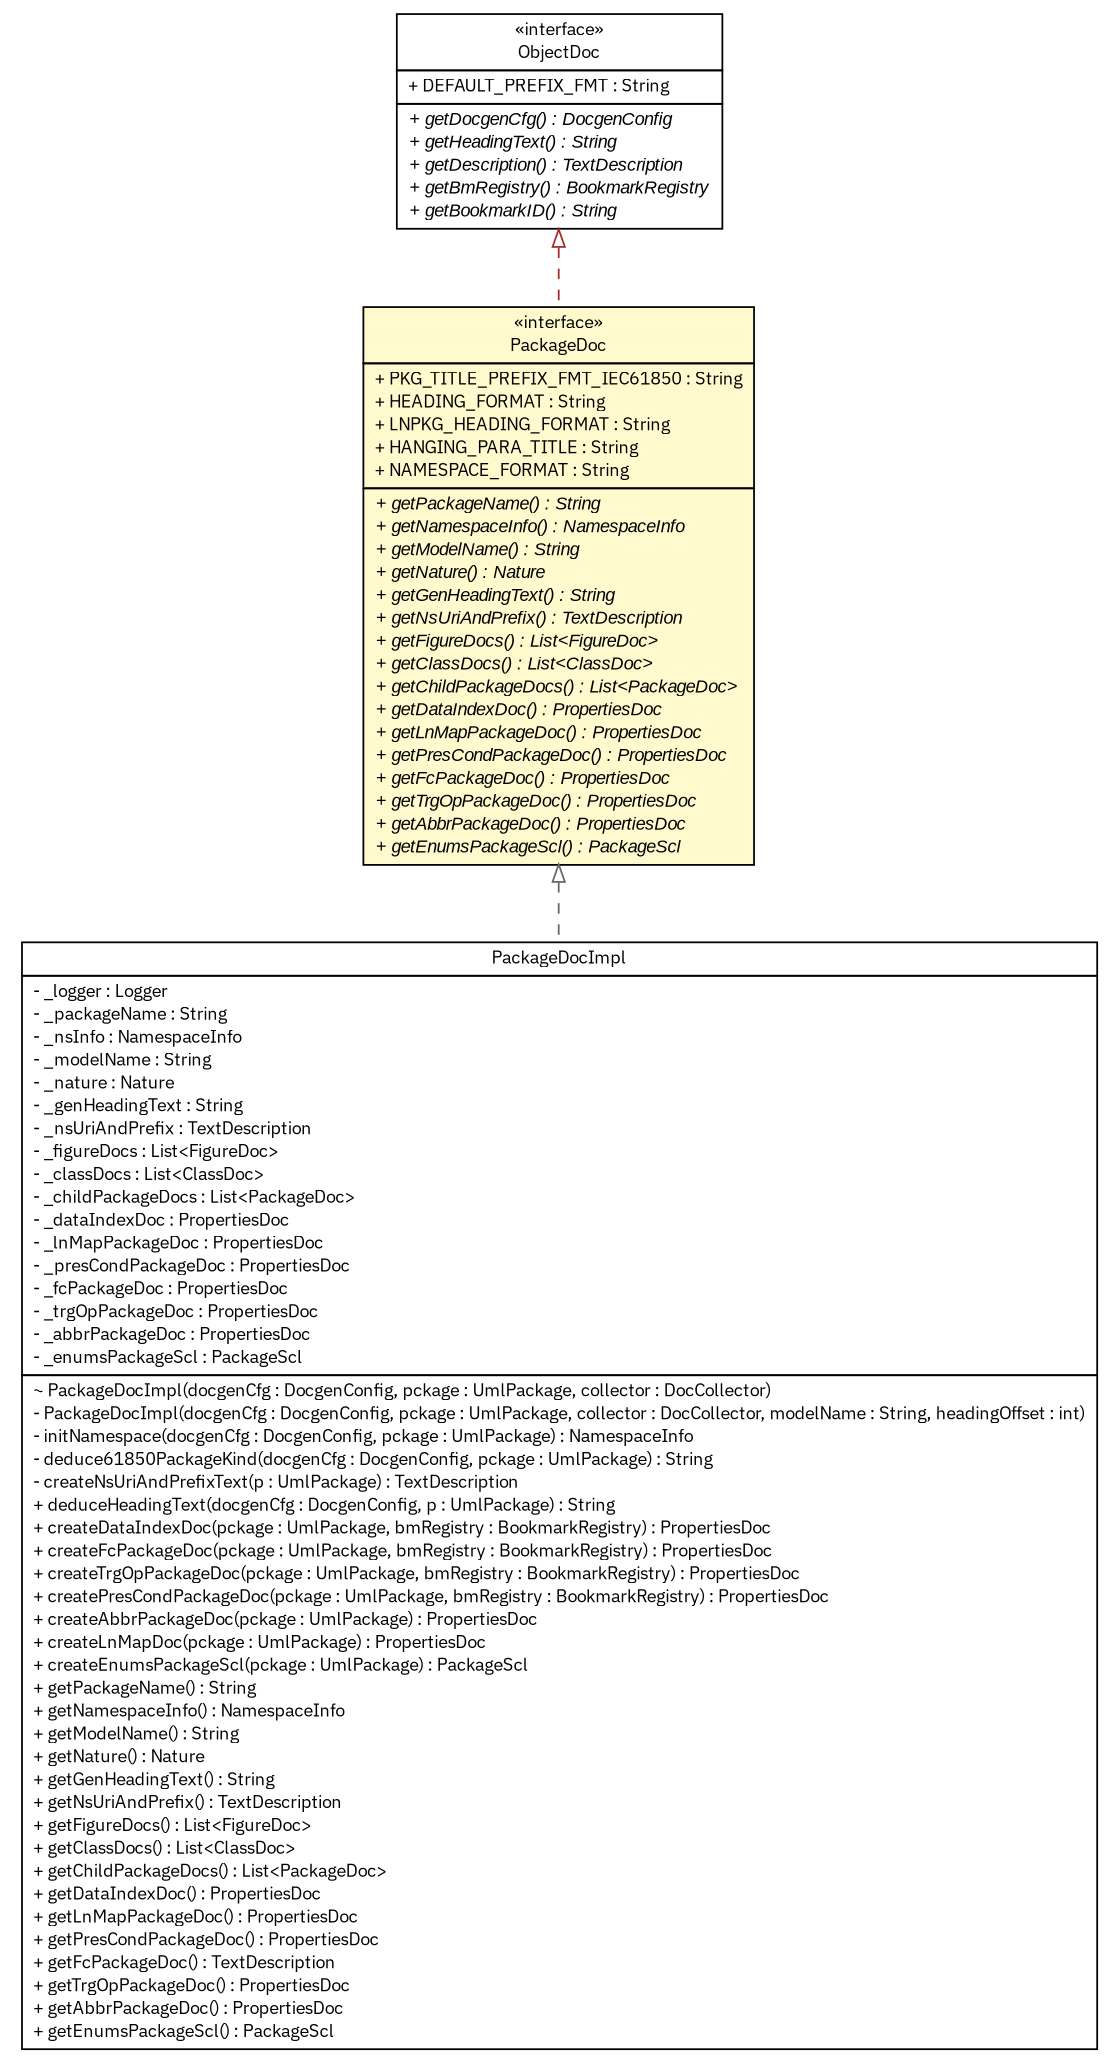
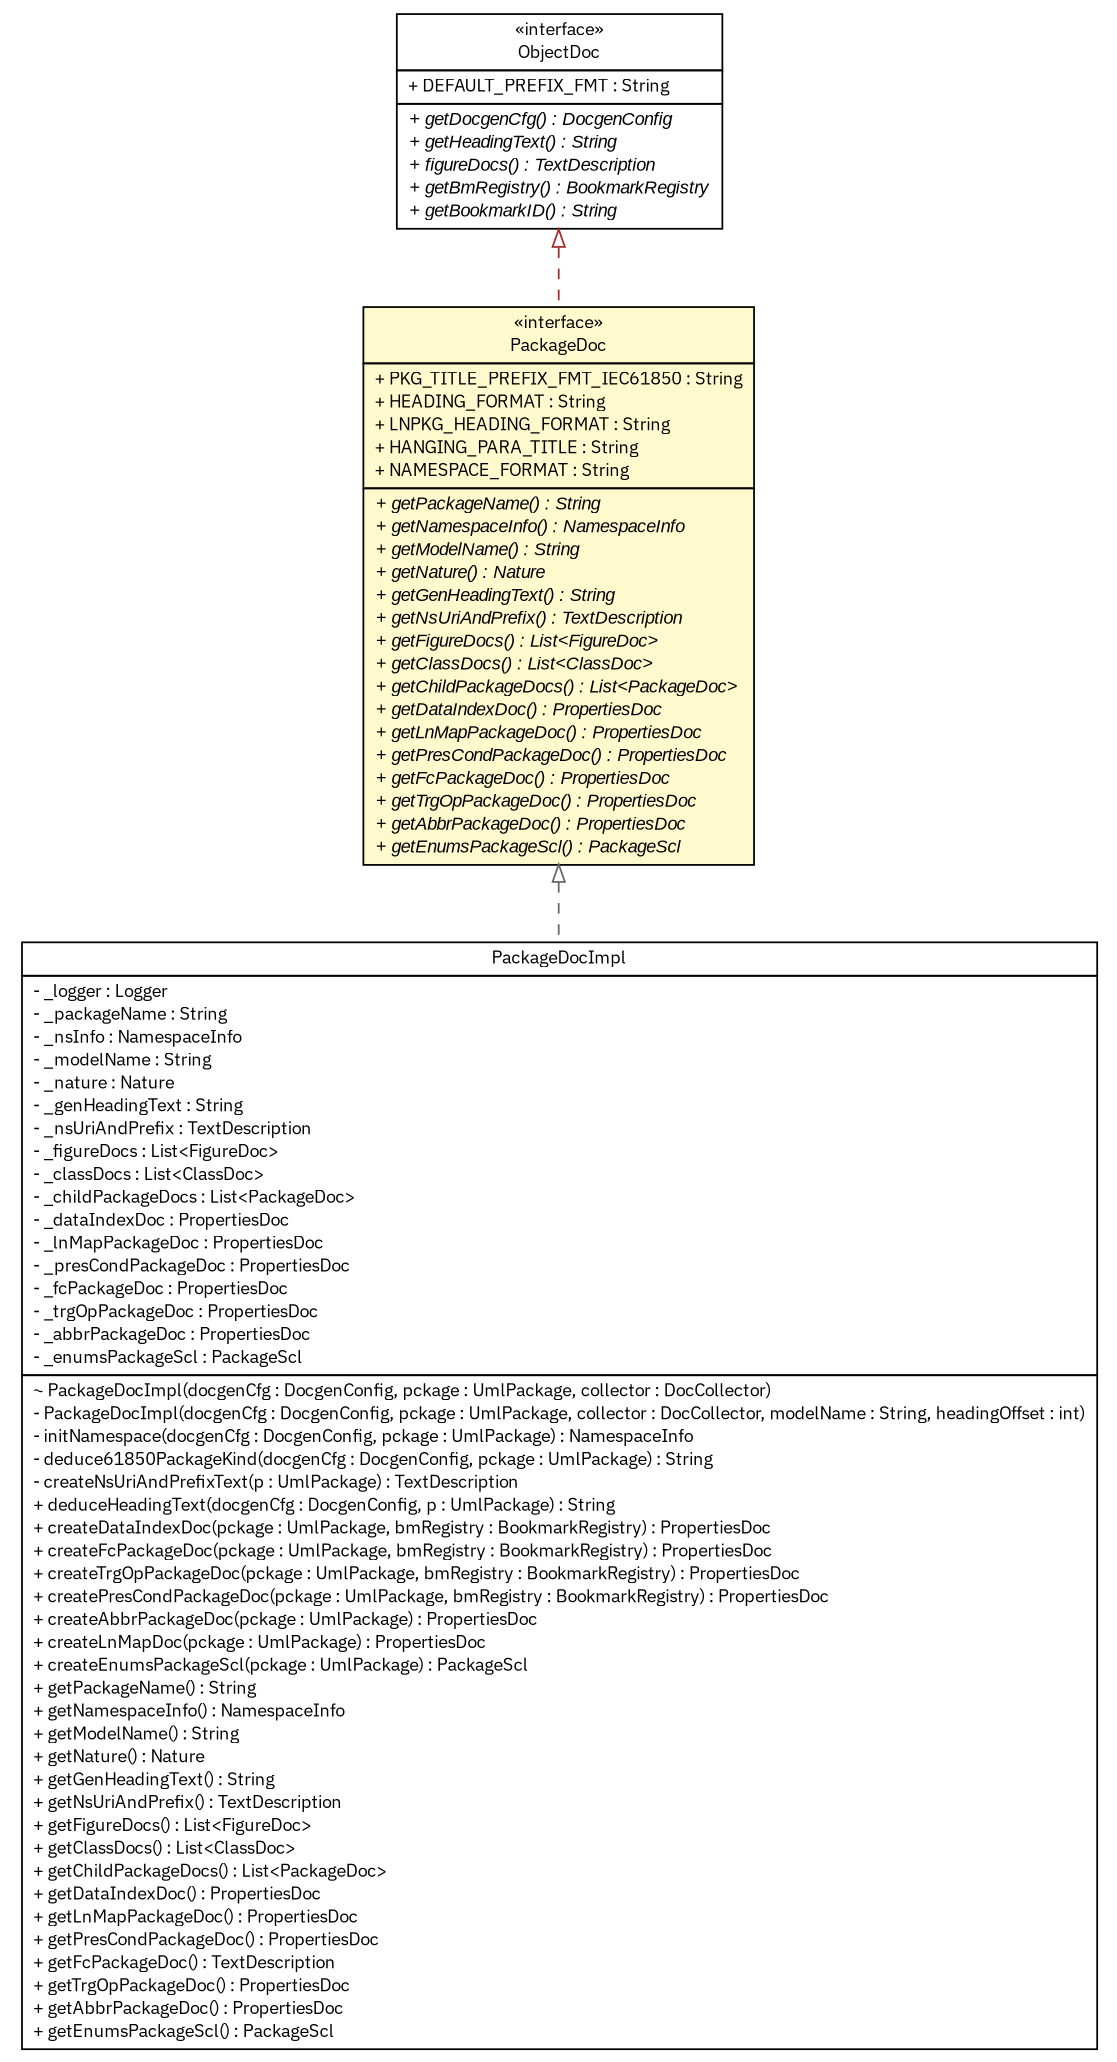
(546, 165) -> (532, 165)
